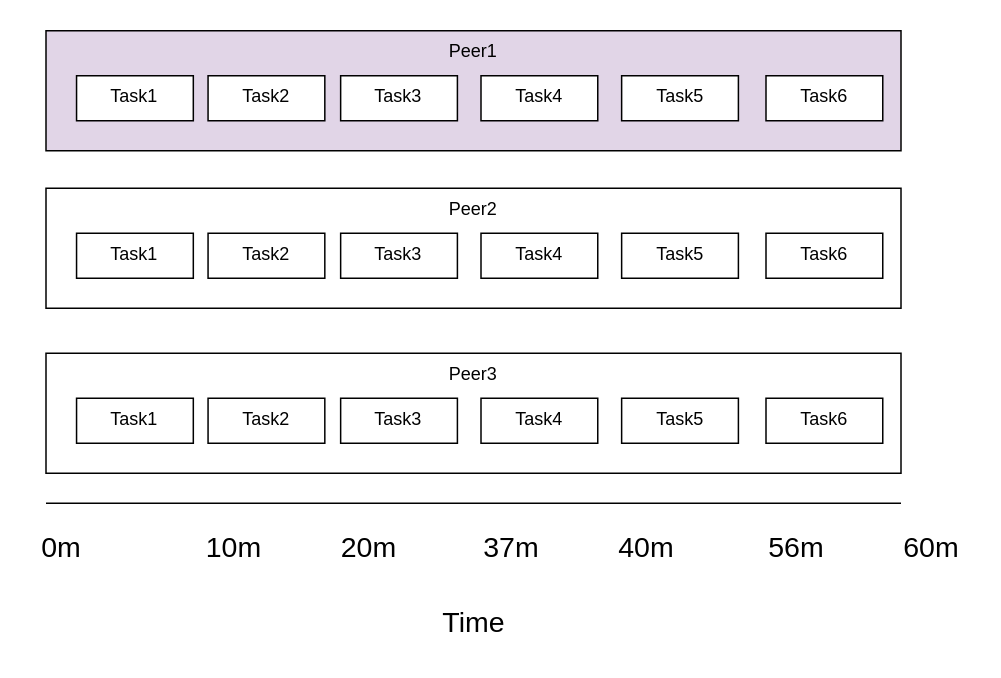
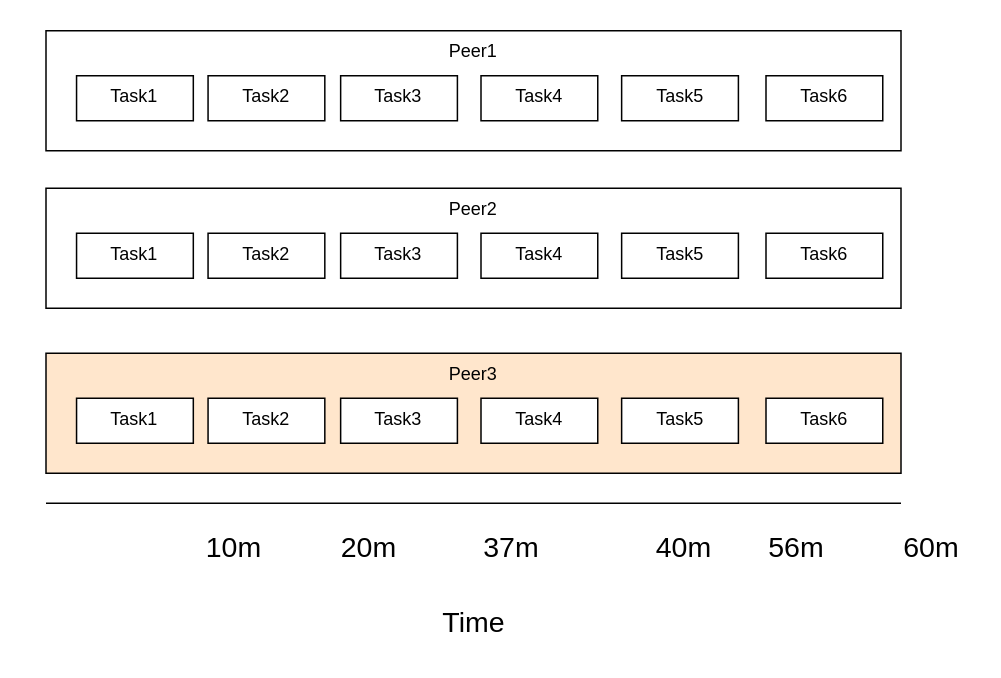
(473, 91) -> (473, 91)
(473, 413) -> (473, 413)
(61, 548) -> none
(646, 548) -> (683, 548)
